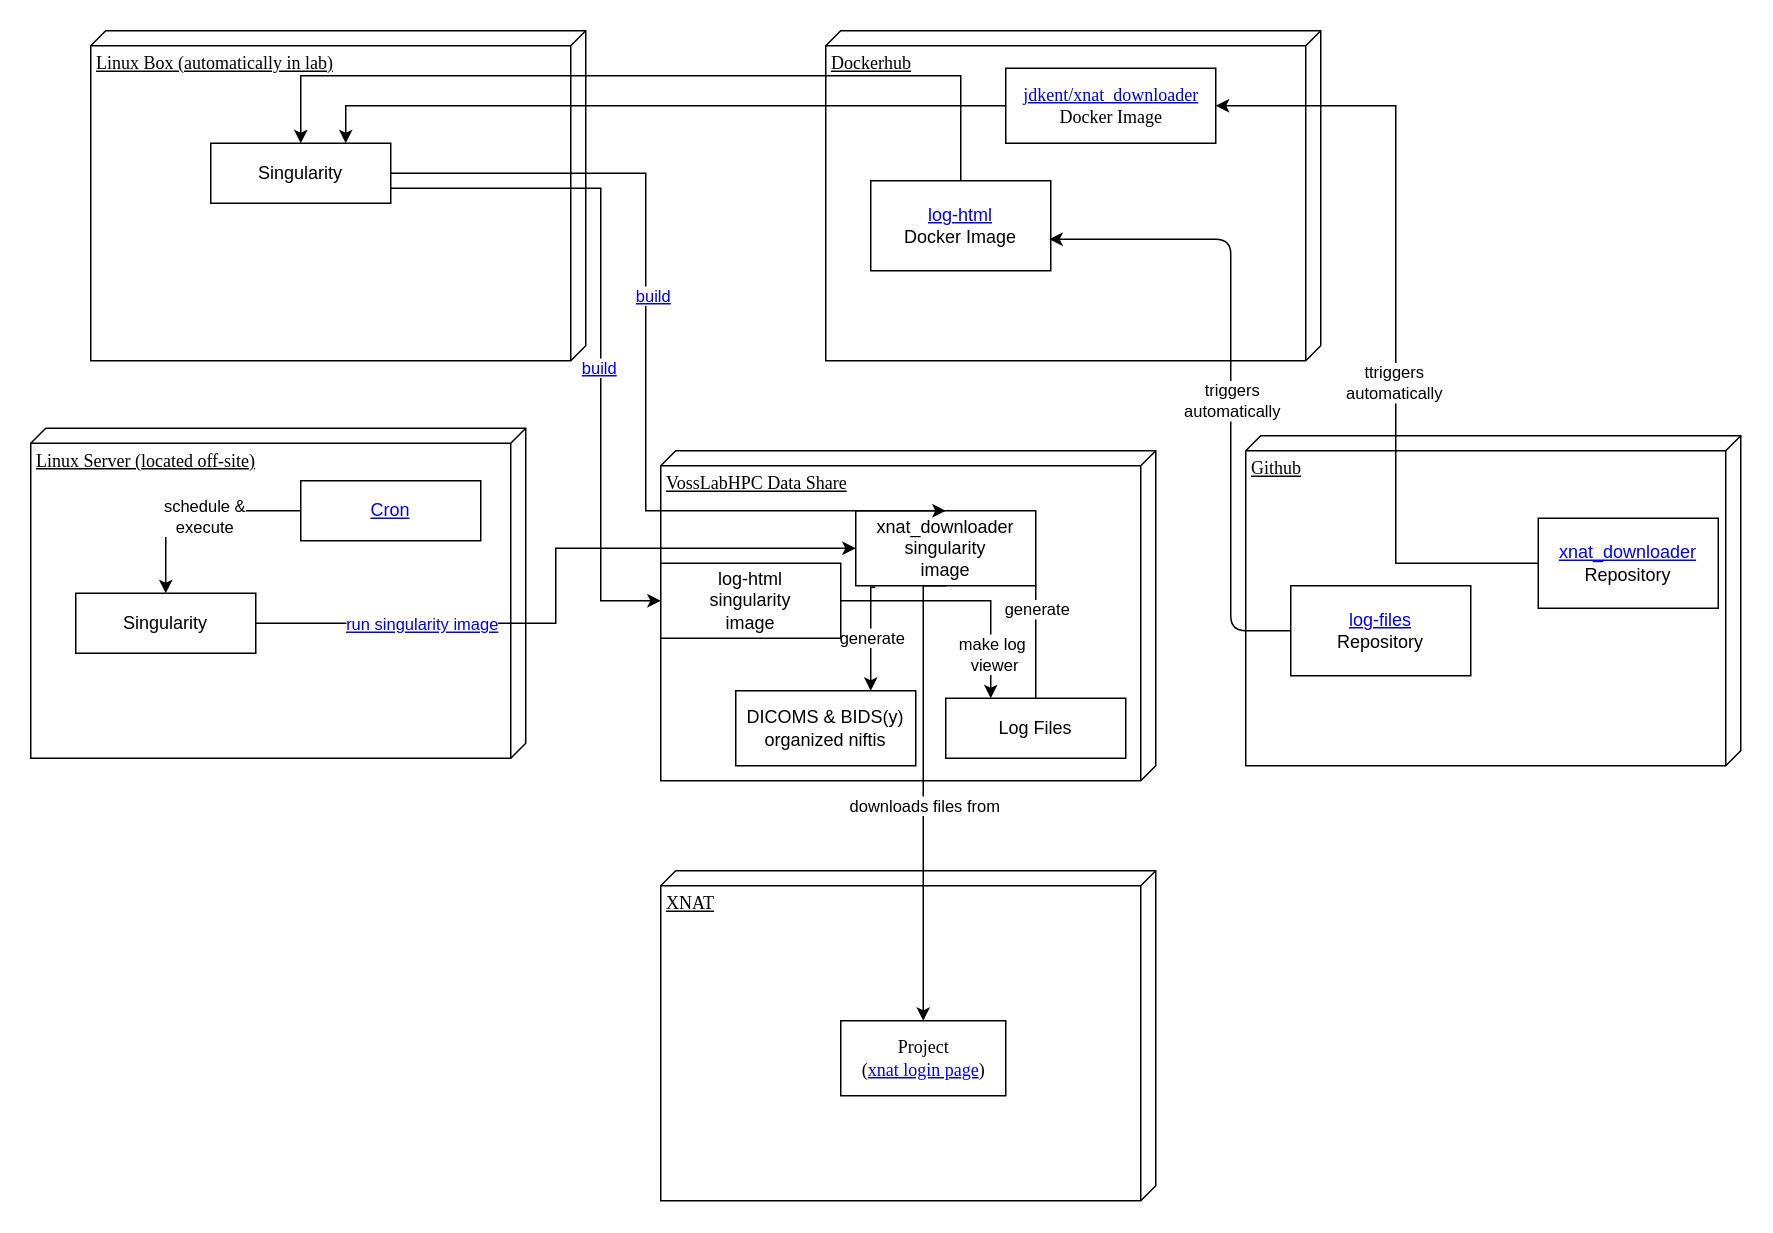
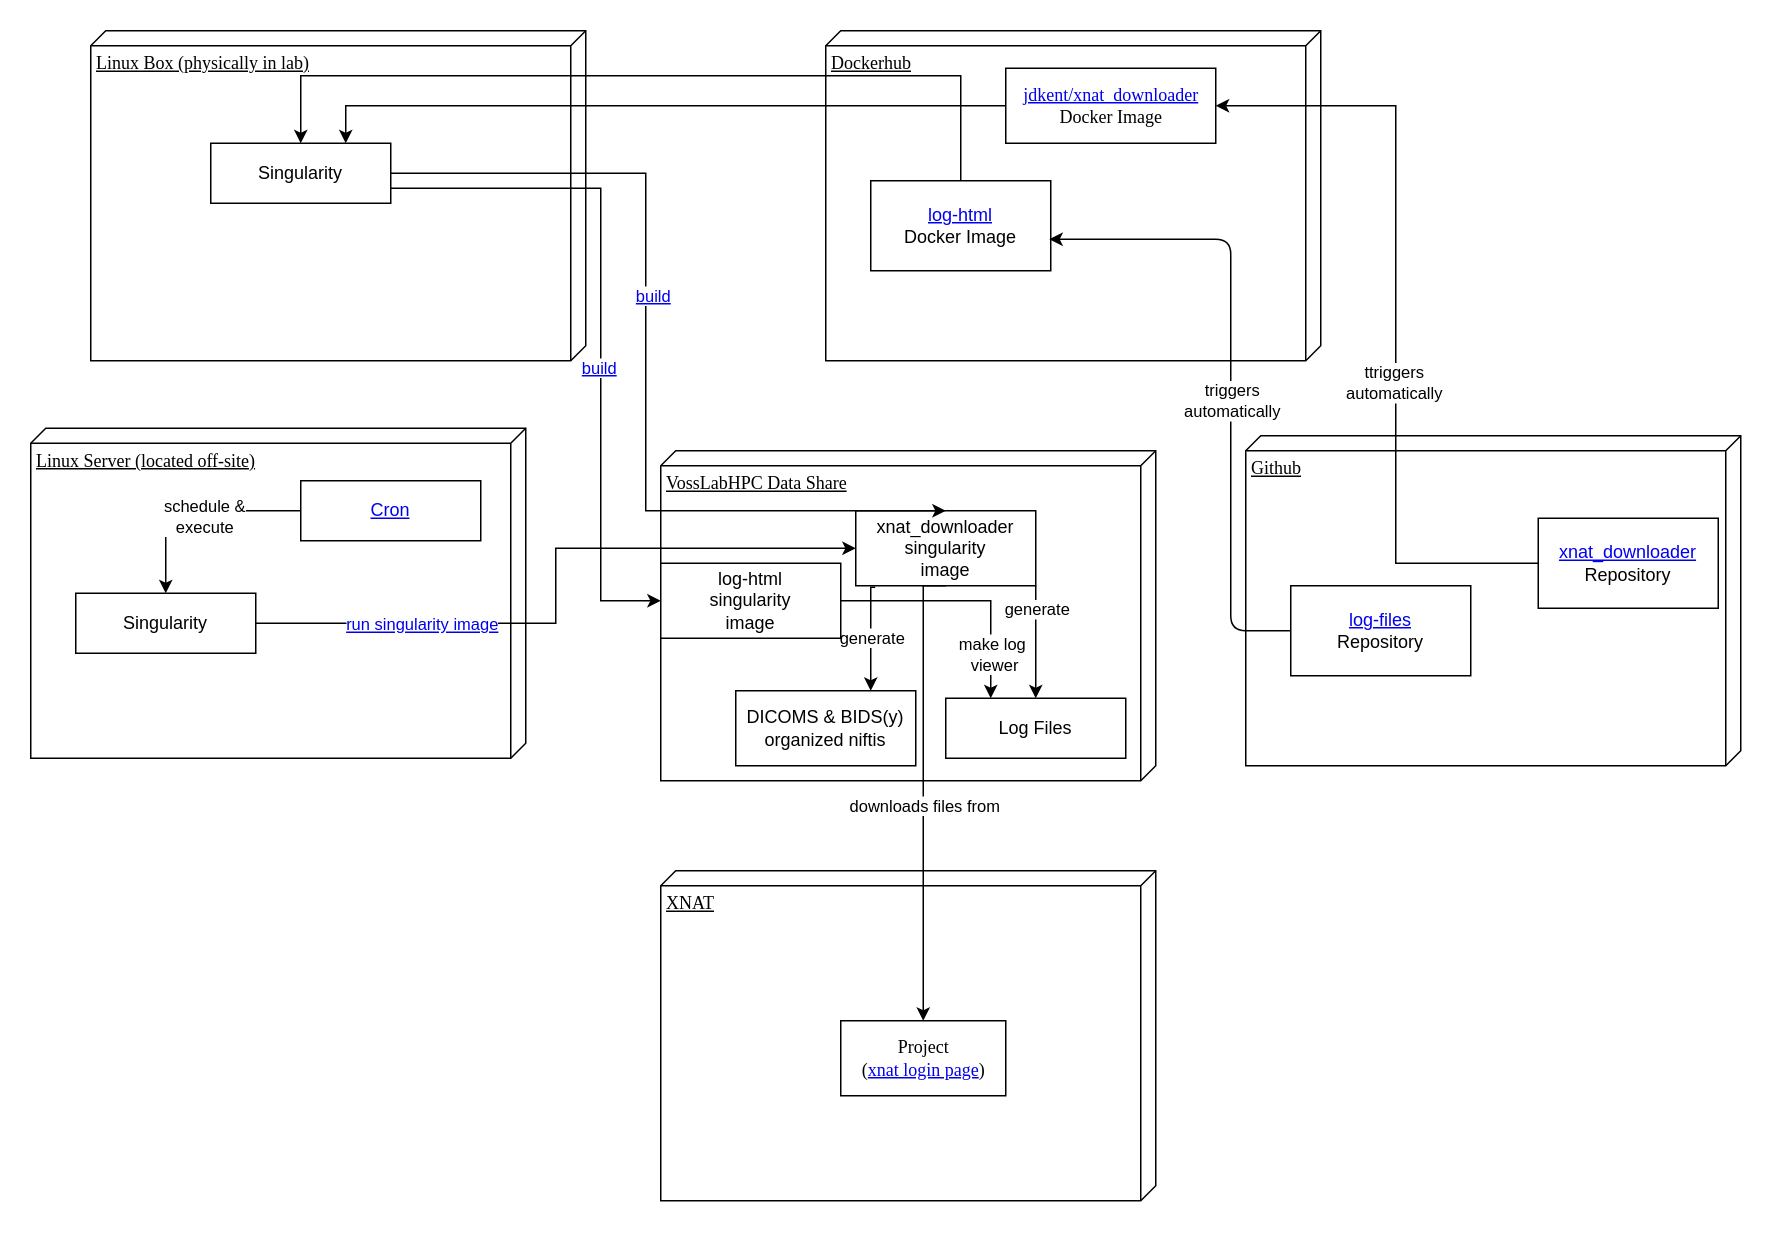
(235, 64) -> (220, 64)
(1036, 691) -> (1036, 687)
